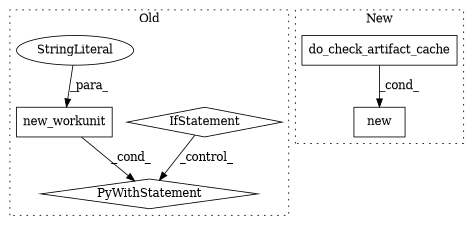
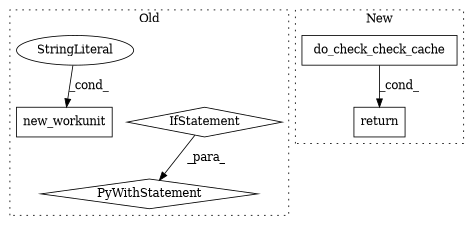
(380, 50) -> (380, 50)
(89, 86) -> (89, 86)
(380, 122) -> (380, 122)
(105, 156) -> none
(206, 158) -> (206, 158)
